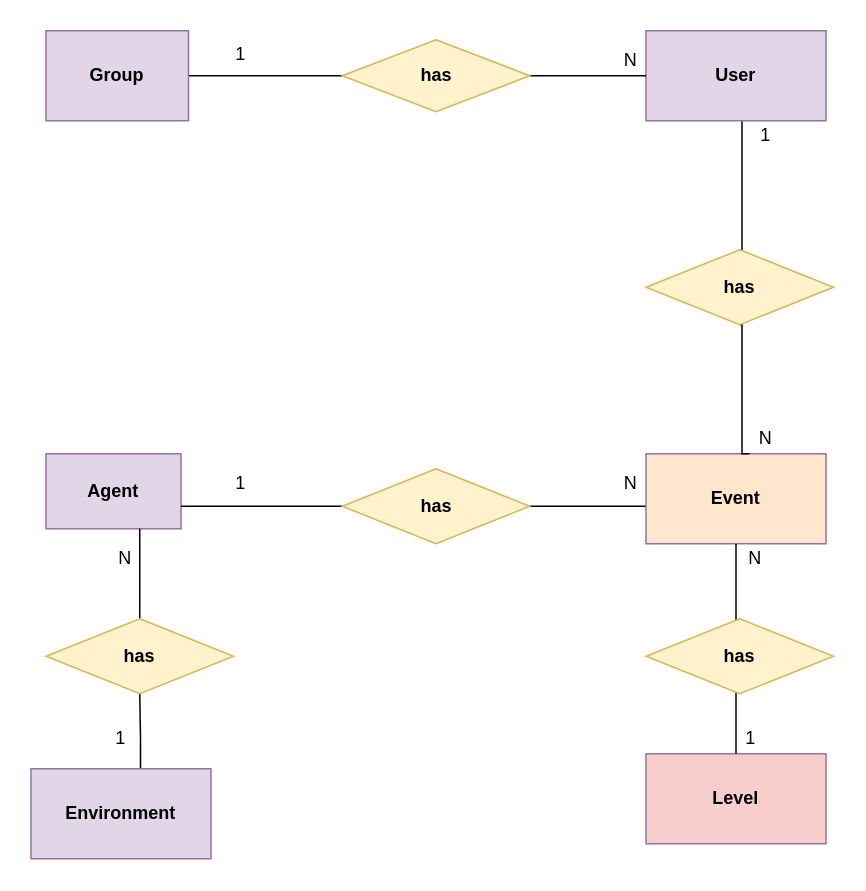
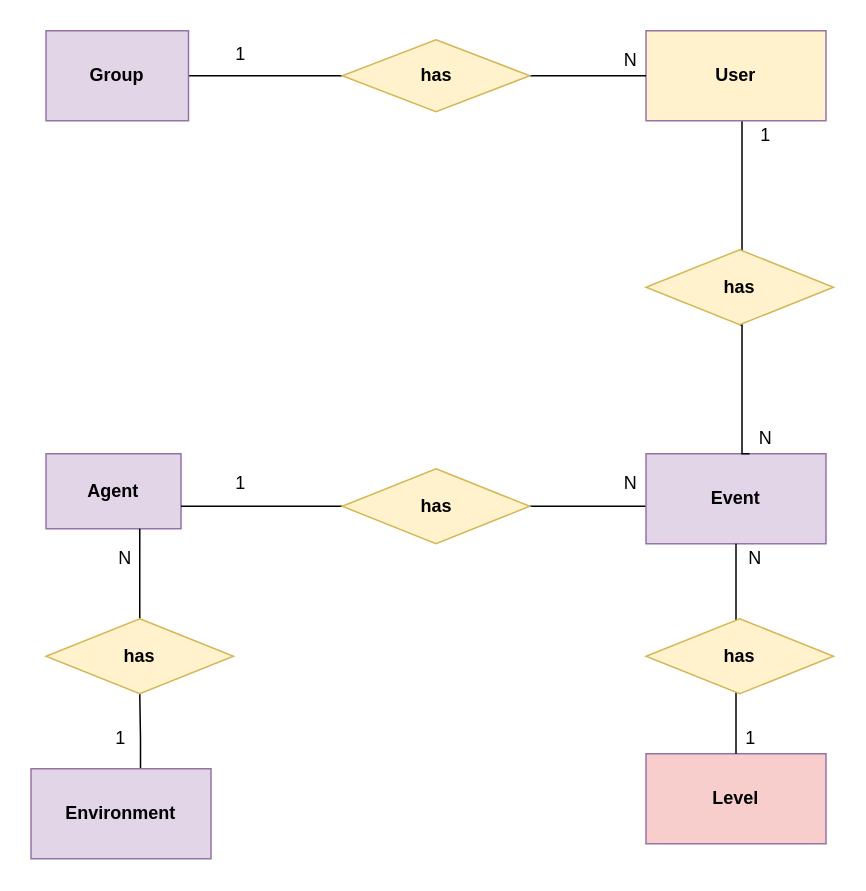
(736, 76) -> (736, 76)
(736, 499) -> (736, 499)
